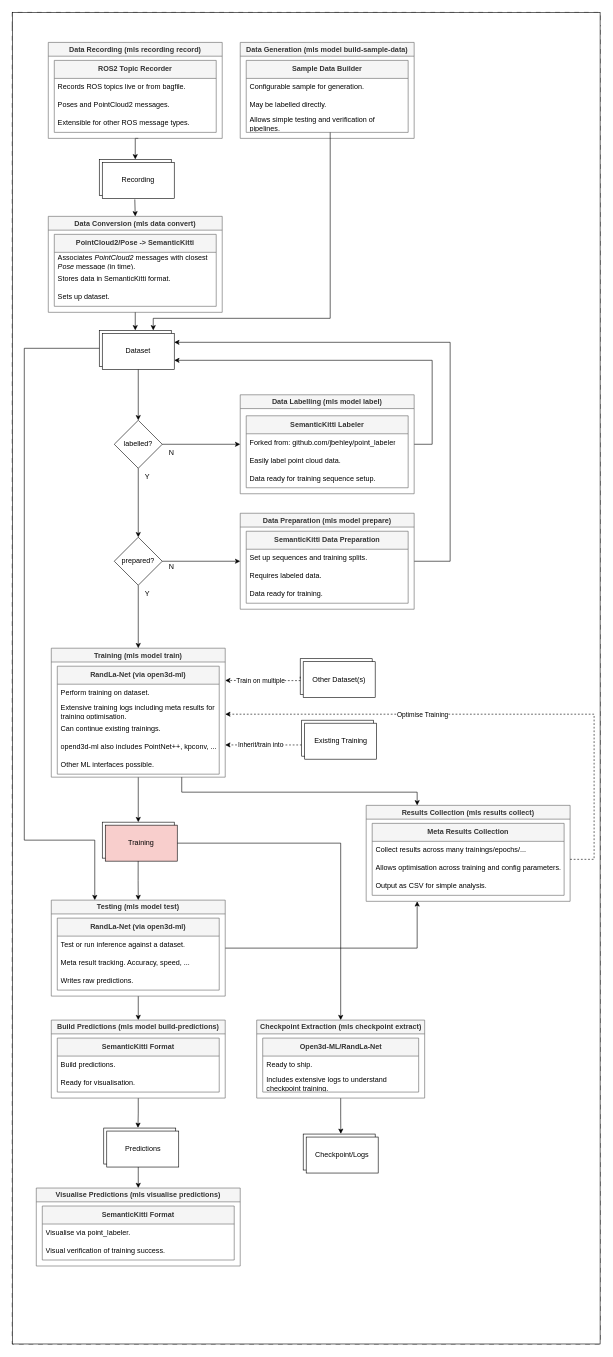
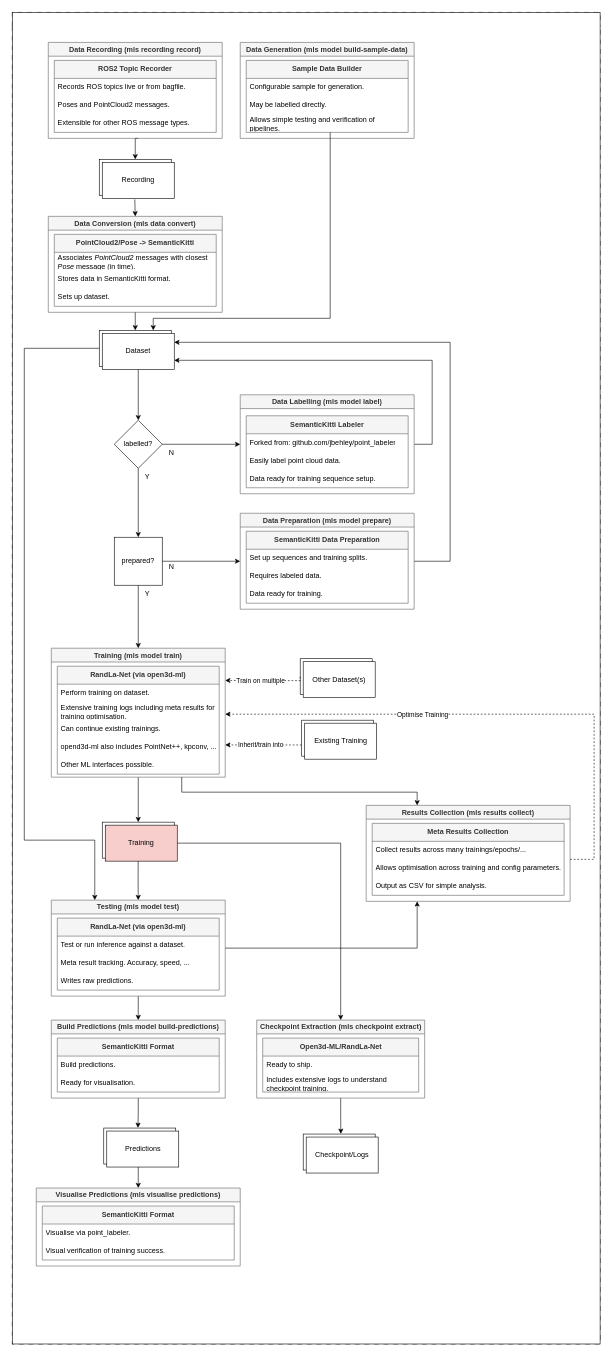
(138, 561) -> (138, 561)
